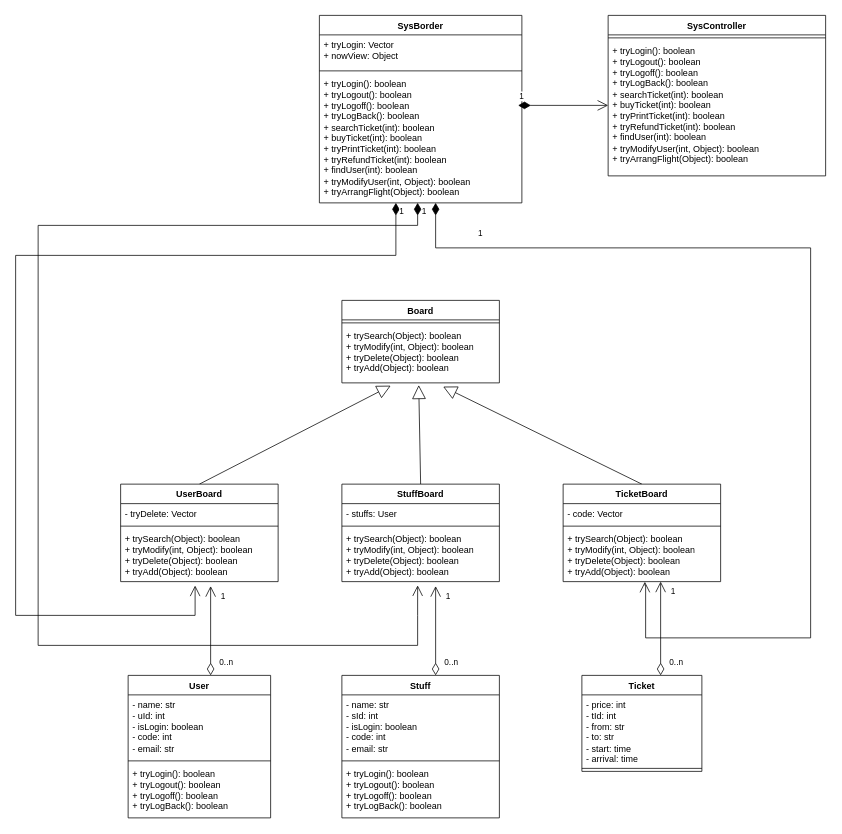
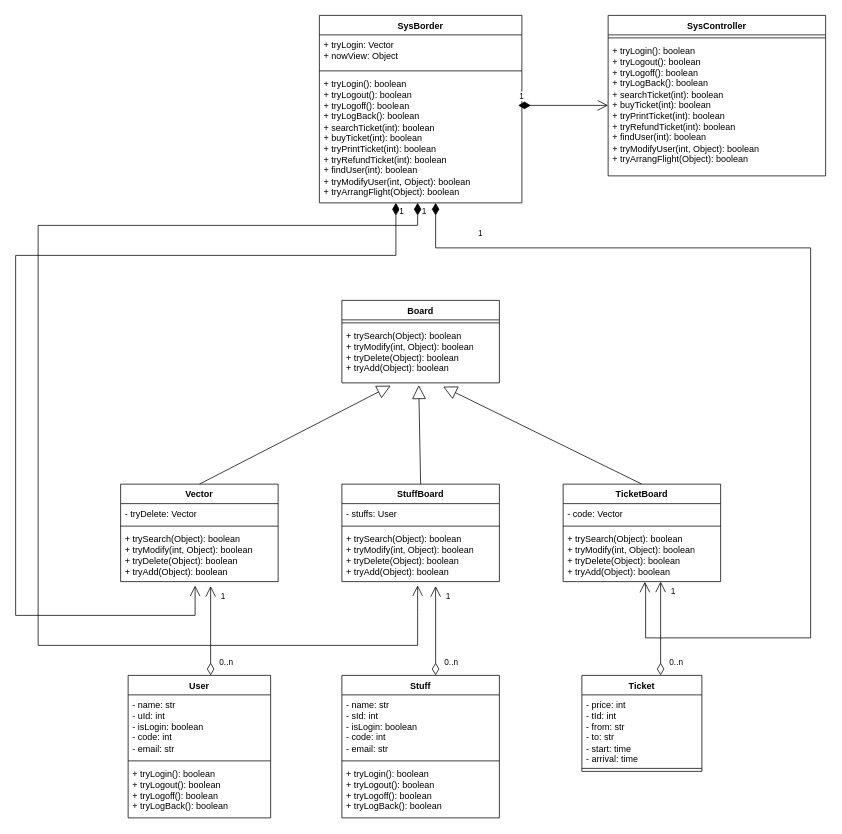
(199, 495) -> (199, 495)
